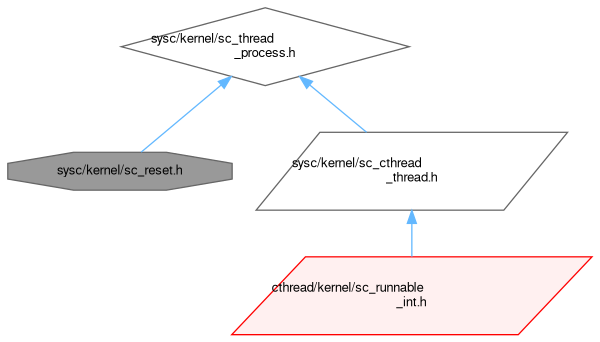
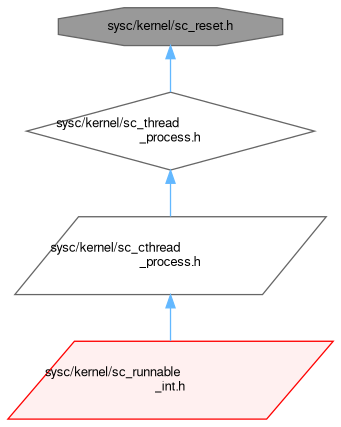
(181, 119) -> (171, 75)
(412, 171) -> (171, 256)
(412, 296) -> (171, 380)
